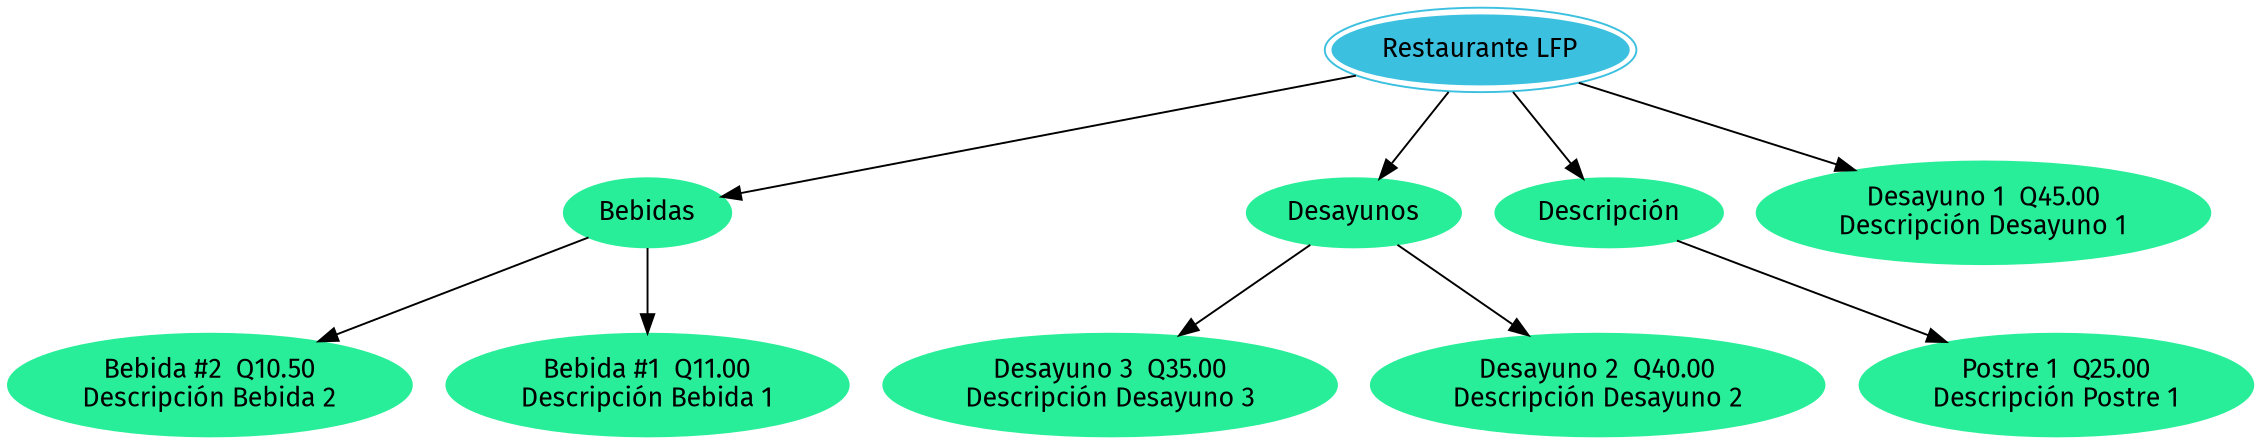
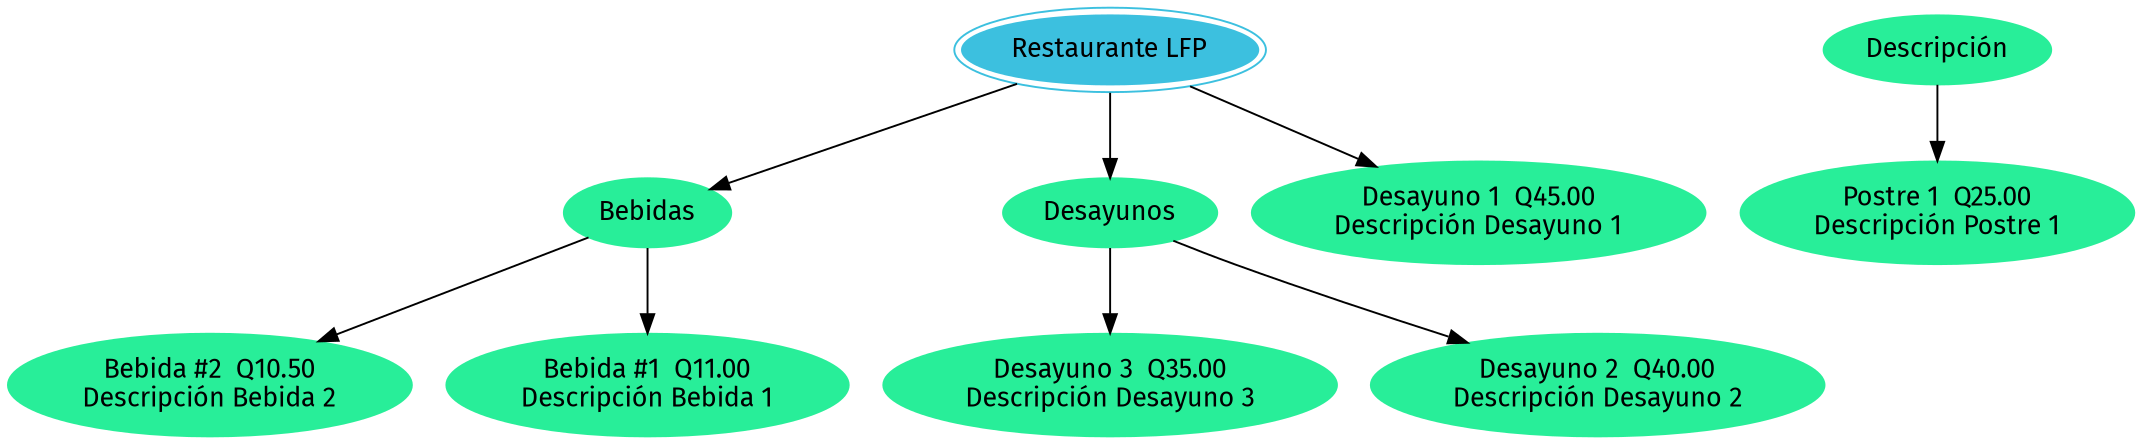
(1542, 128) -> none
